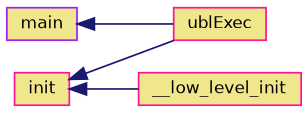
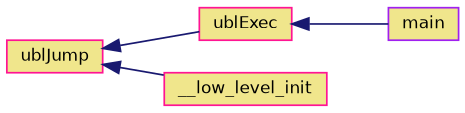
(134, 24) -> (349, 24)
(42, 89) -> (55, 56)
